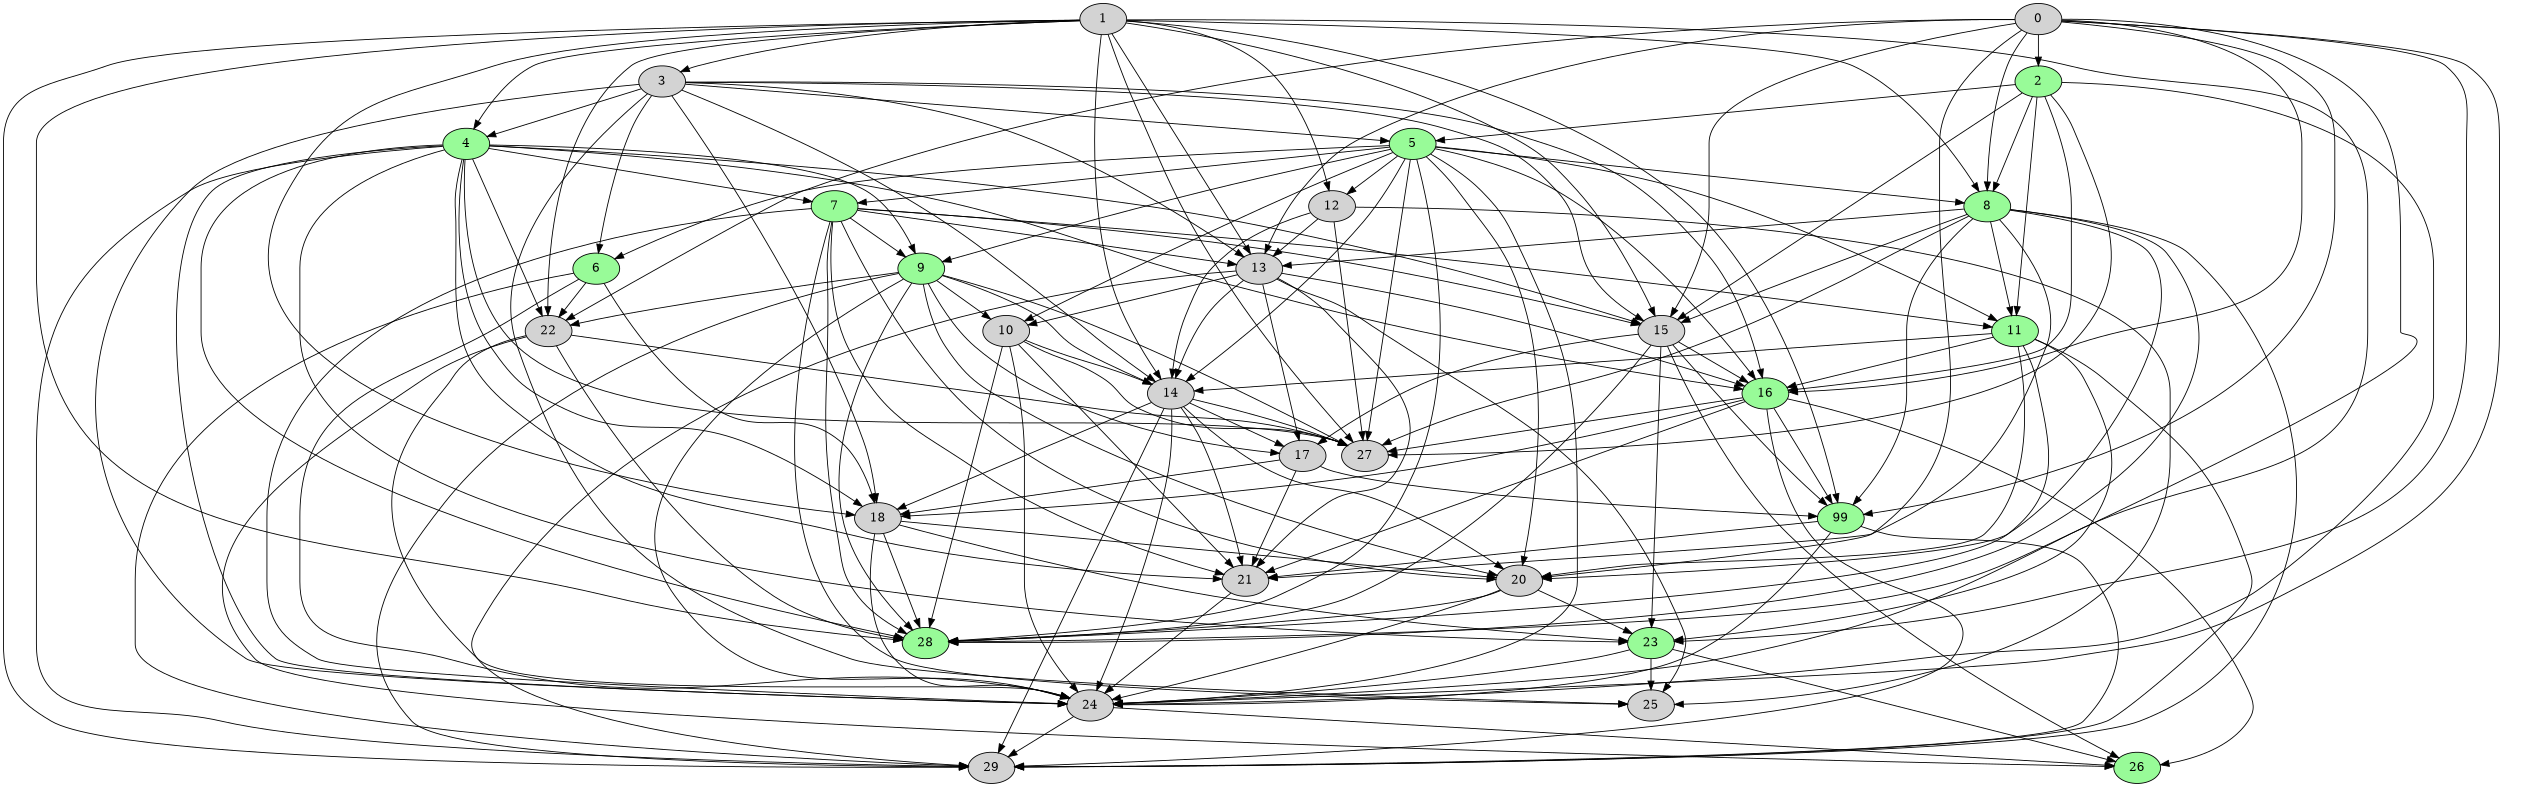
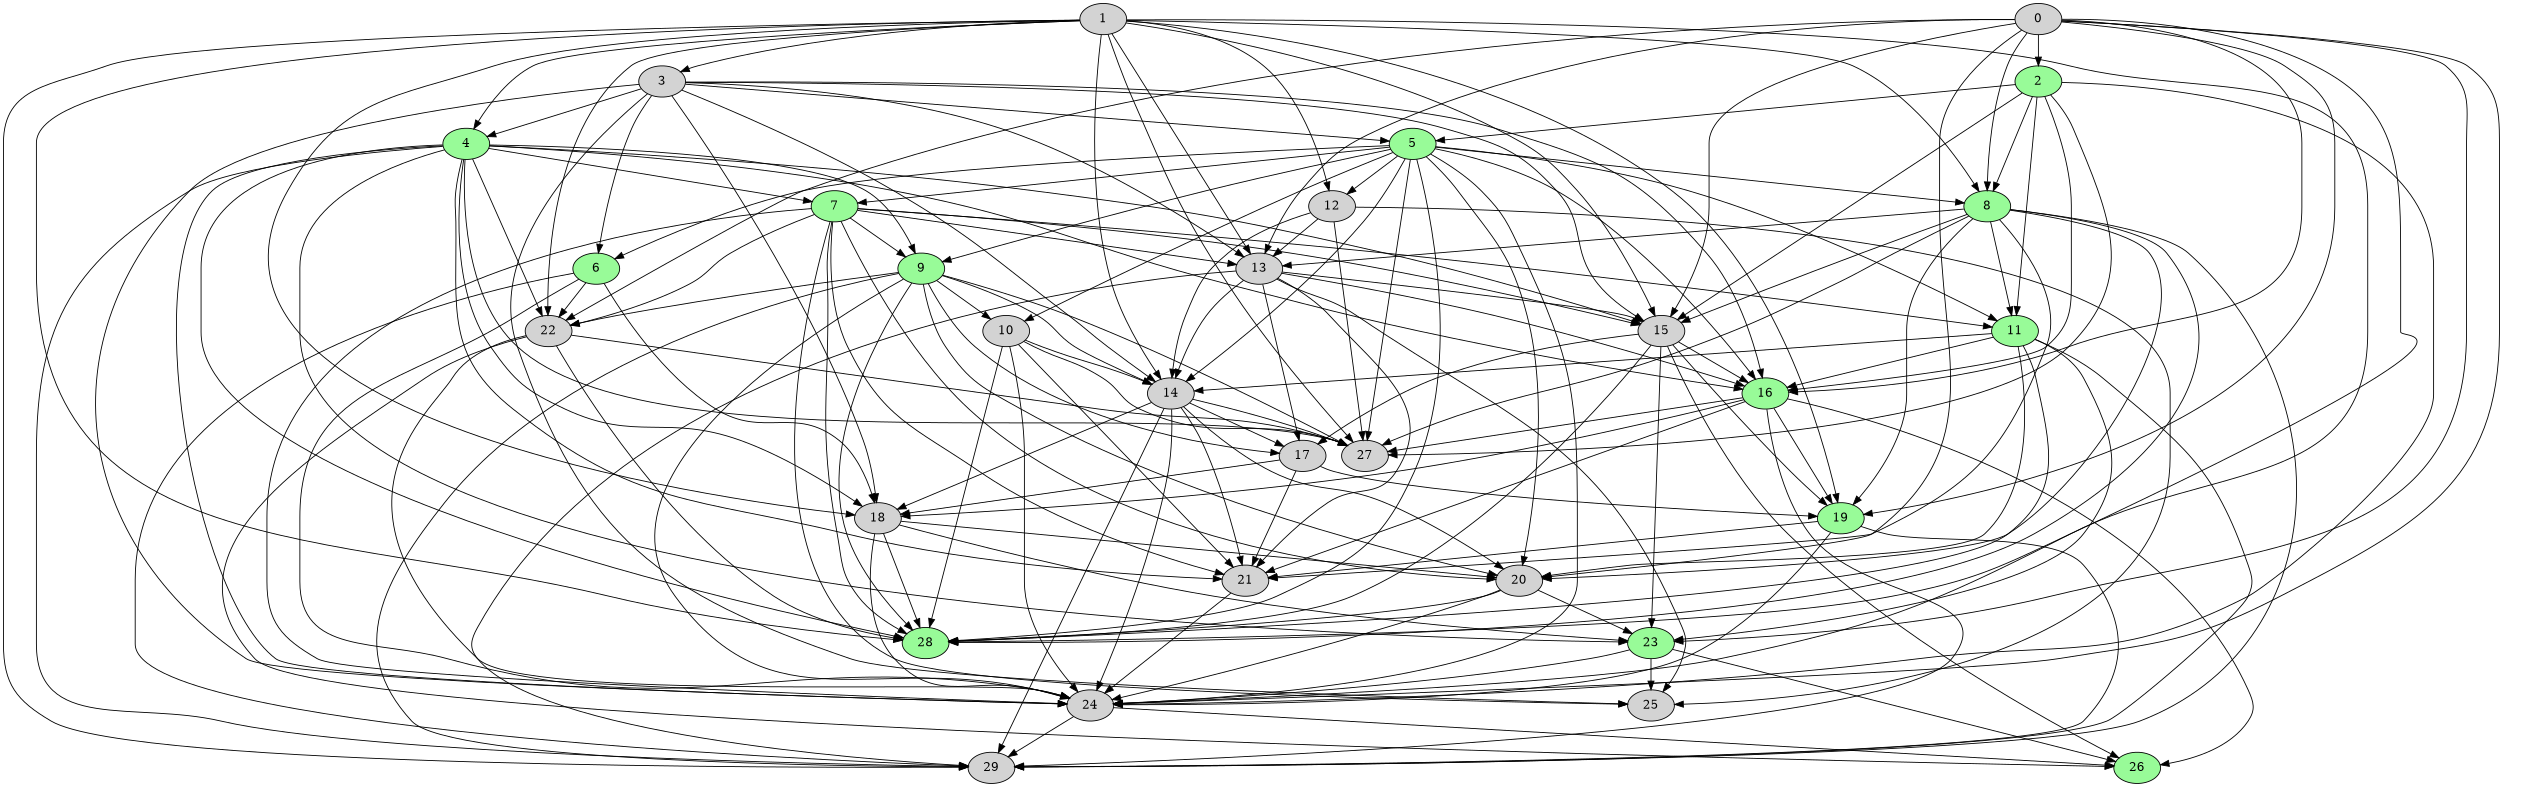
none -> (701, 277)
(1137, 299) -> (1459, 292)
(1841, 518) -> (1841, 518)
